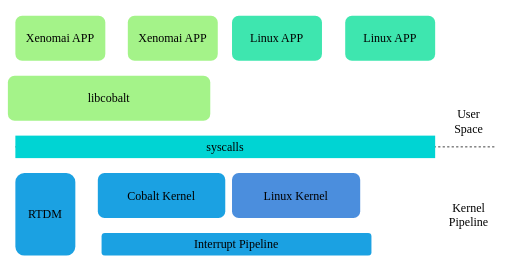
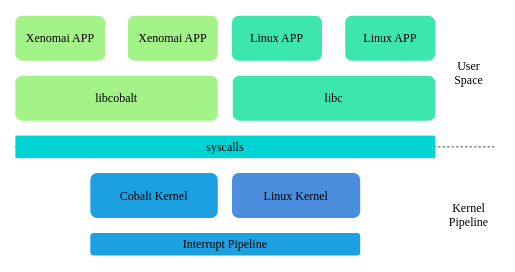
(109, 98) -> (117, 98)
none -> (334, 98)
(469, 120) -> (469, 72)
(162, 195) -> (154, 195)
(45, 214) -> none
(237, 244) -> (225, 244)
